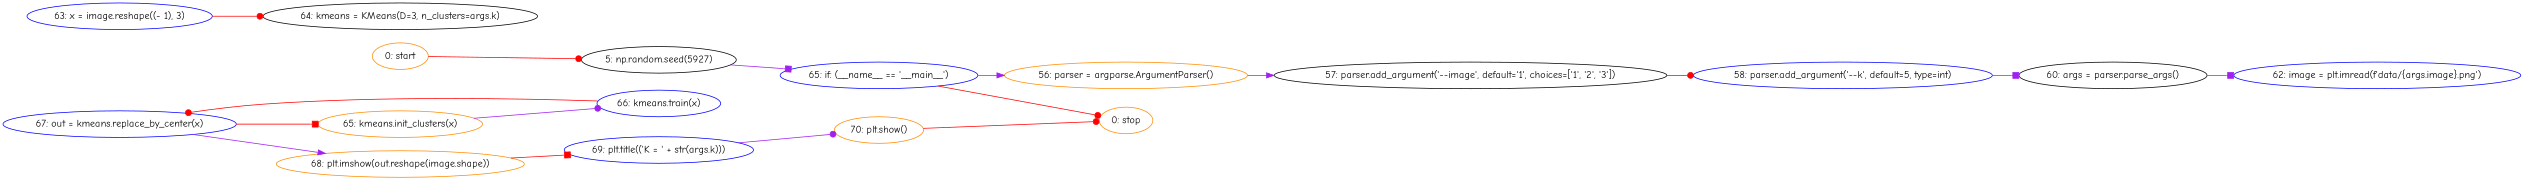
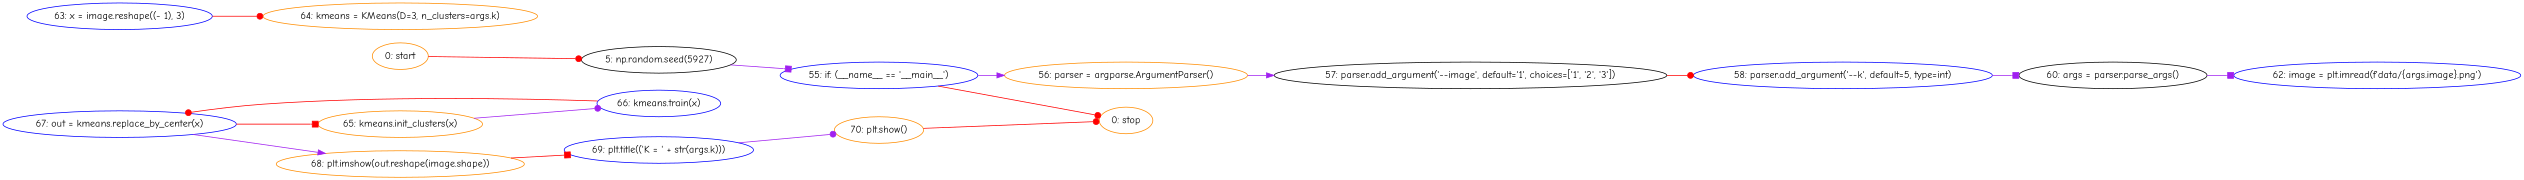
(400, 16) -> (400, 16)
(879, 75) -> (879, 75)
